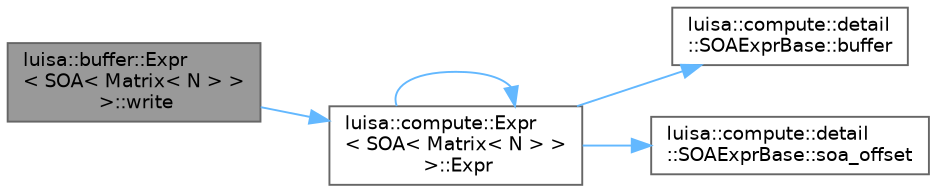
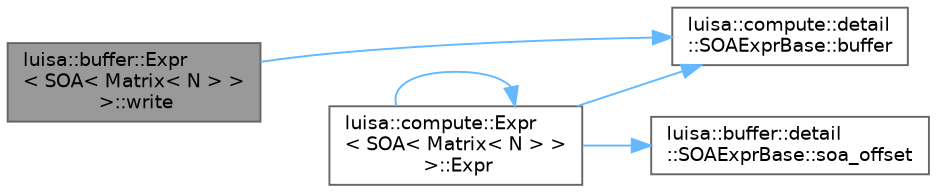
(285, 112) -> (456, 45)
(790, 146) -> (790, 146)
